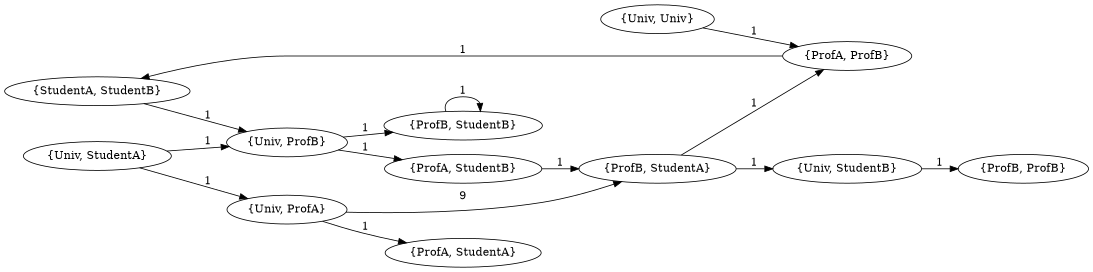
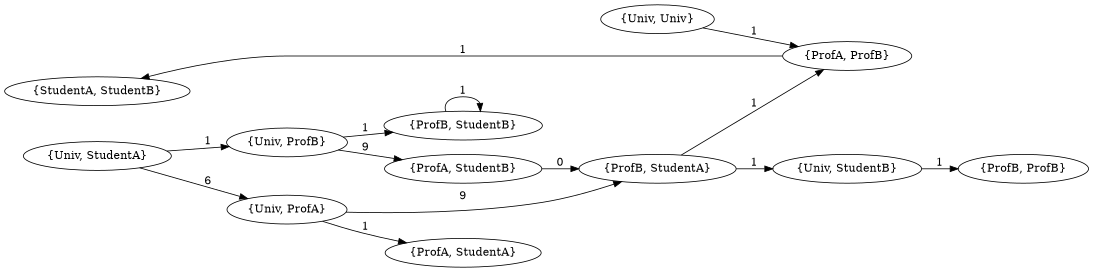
(191, 117) -> none
(366, 148) -> (366, 148)
(561, 163) -> (561, 163)
(208, 181) -> (208, 181)
